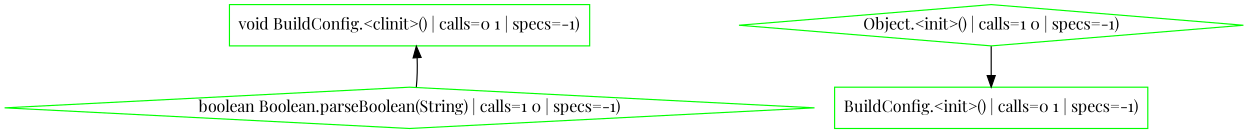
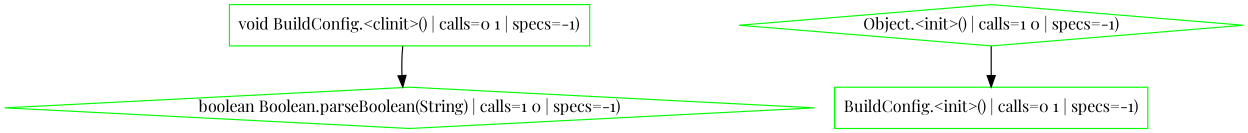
(417, 72) -> (402, 61)
